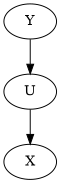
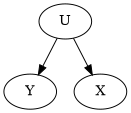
(30, 52) -> (50, 52)
